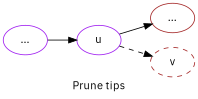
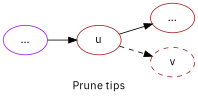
(99, 40) -> (99, 40)
